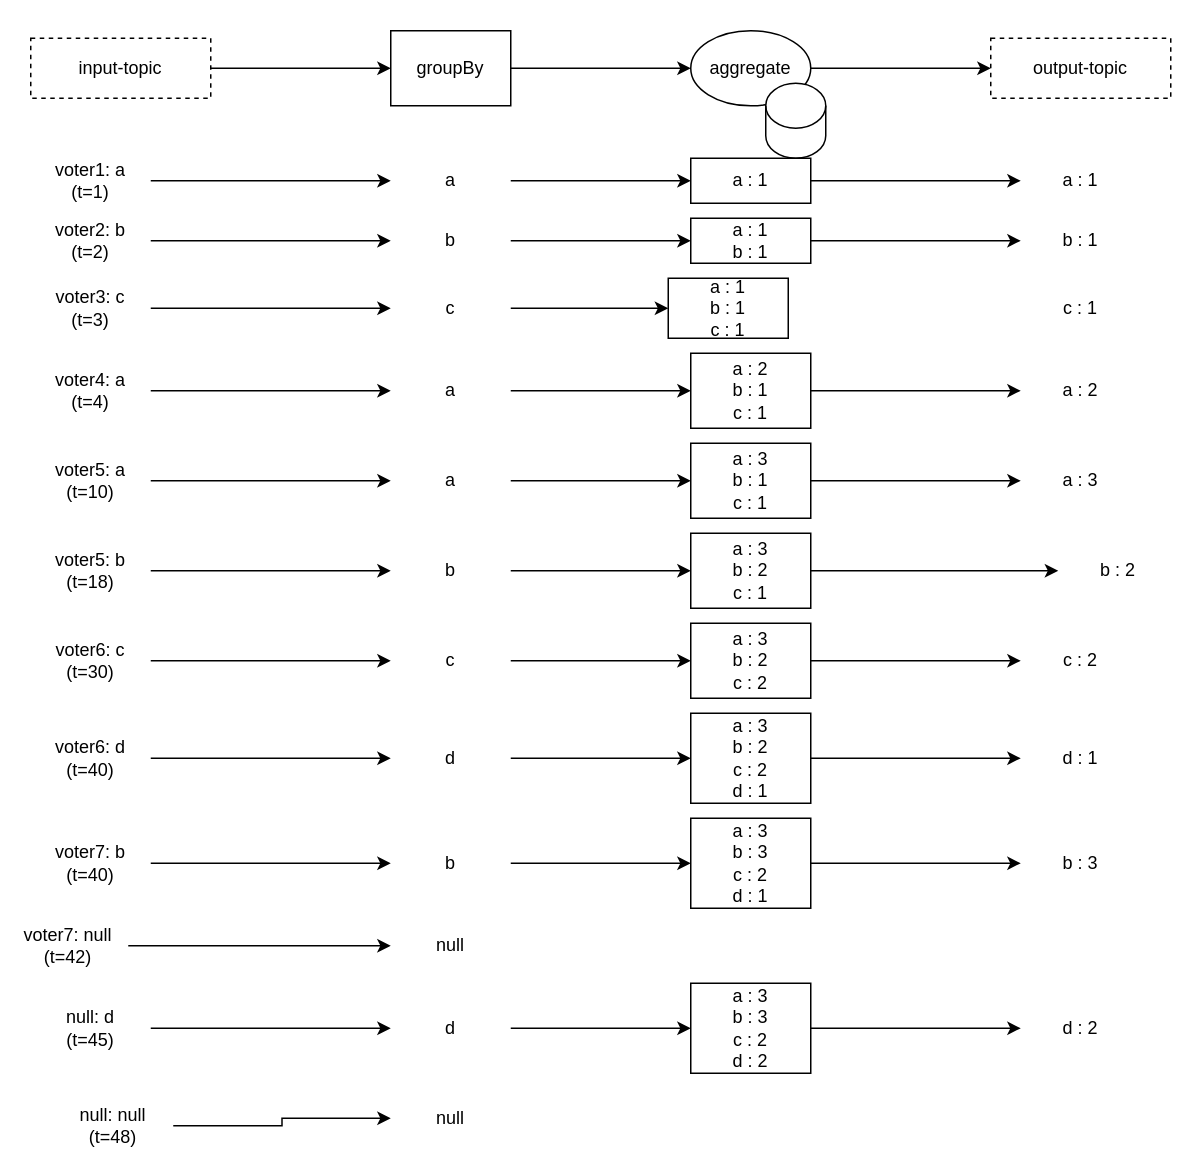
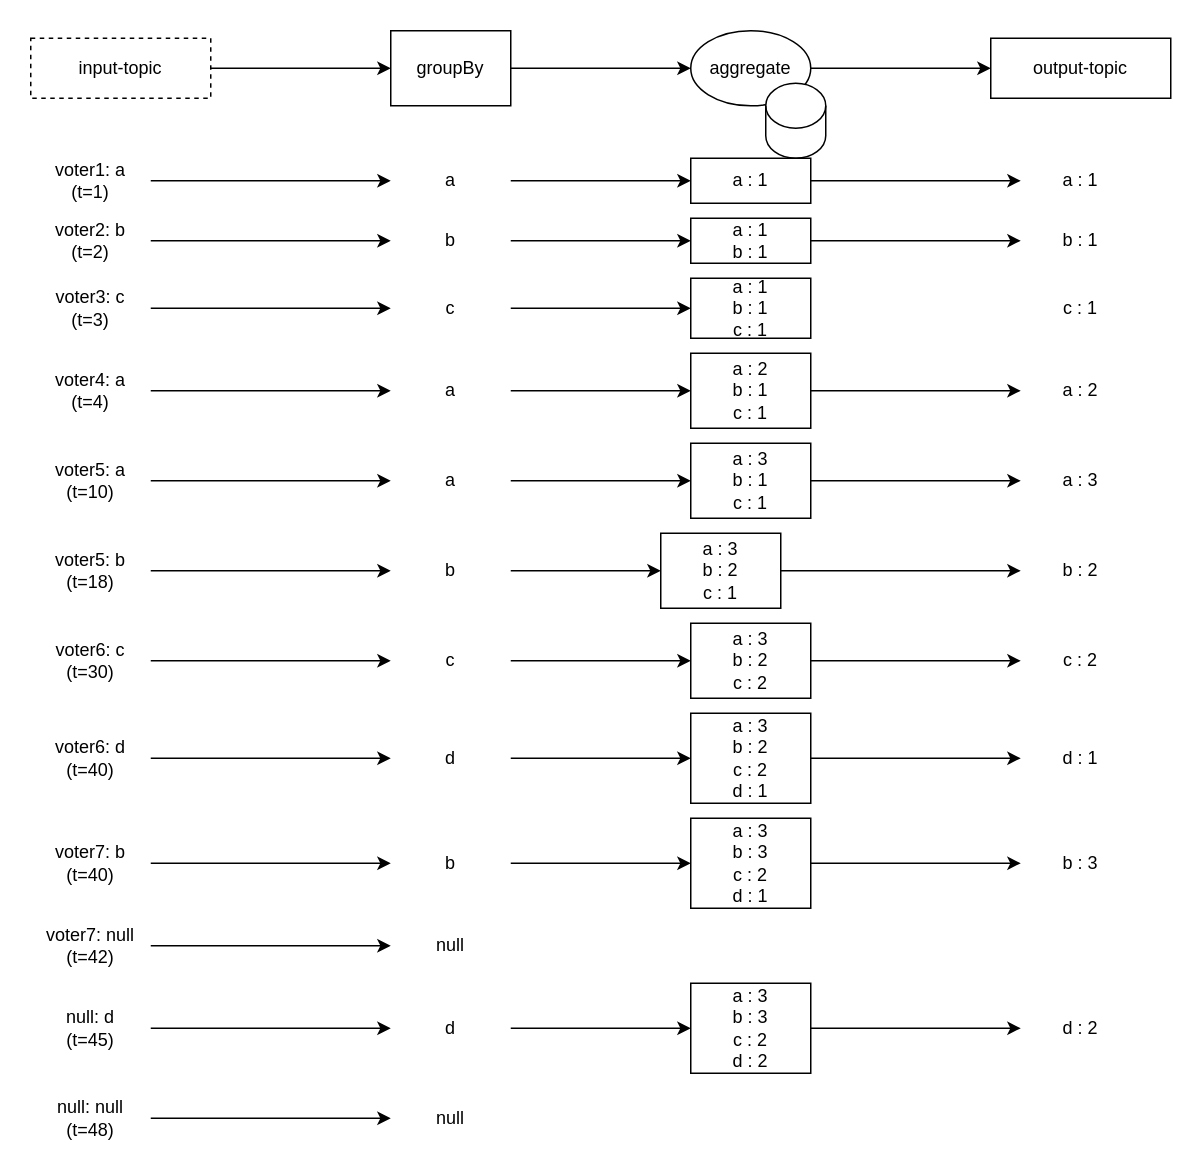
(1081, 68) -> (1081, 68)
(728, 308) -> (751, 308)
(751, 571) -> (721, 571)
(1118, 571) -> (1081, 571)
(68, 946) -> (91, 946)
(113, 1126) -> (91, 1118)
